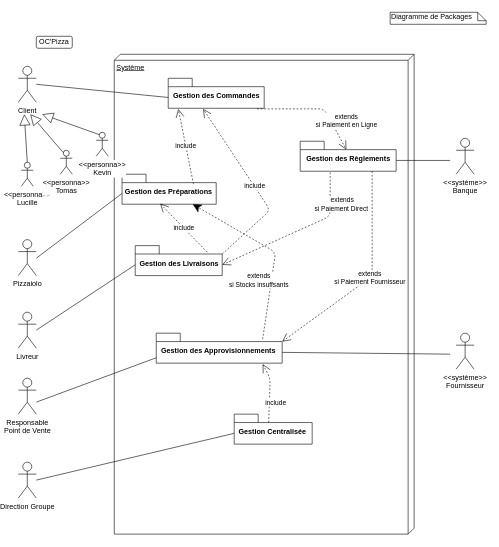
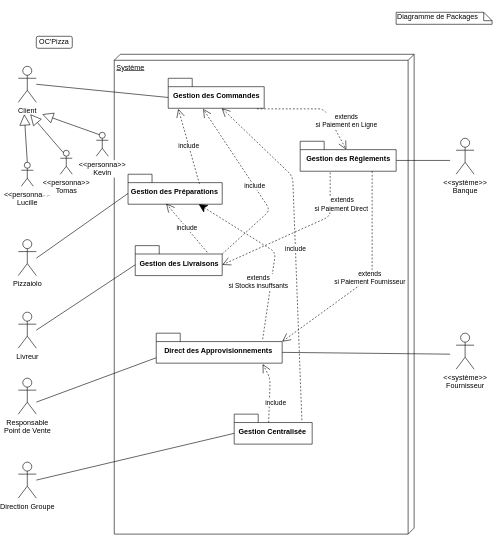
(438, 18) -> (444, 18)
(169, 189) -> (175, 189)
none -> (296, 251)
(220, 351) -> (220, 351)
